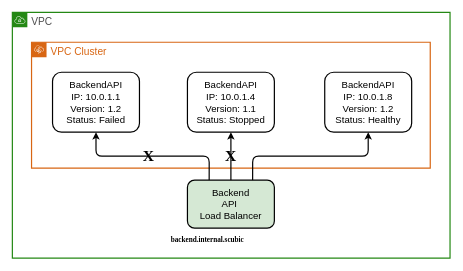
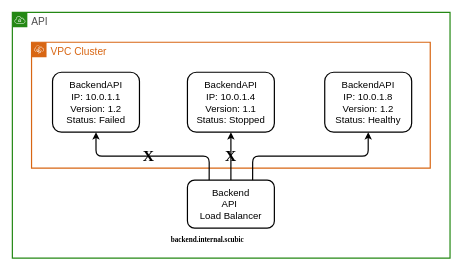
(40, 23) -> (40, 23)
(231, 204) -> (231, 204)
